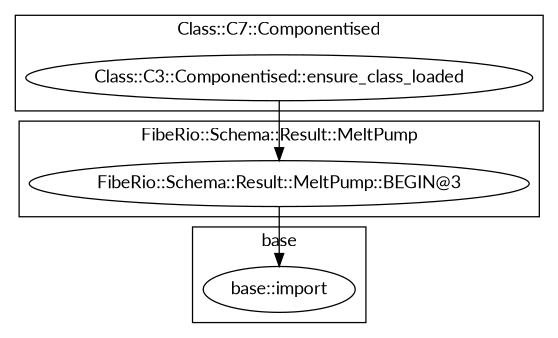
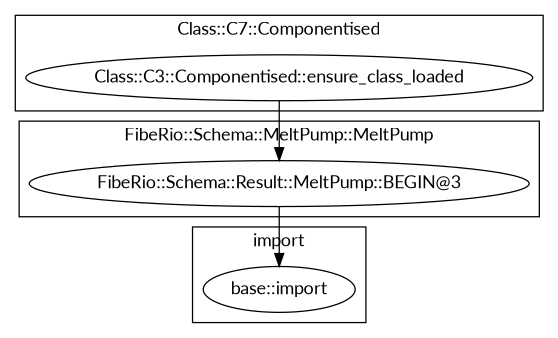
(279, 136) -> (279, 136)
(279, 242) -> (279, 242)
